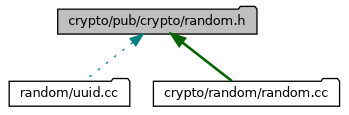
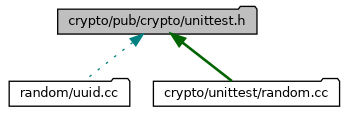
(157, 22) -> (157, 22)
(246, 94) -> (246, 94)
